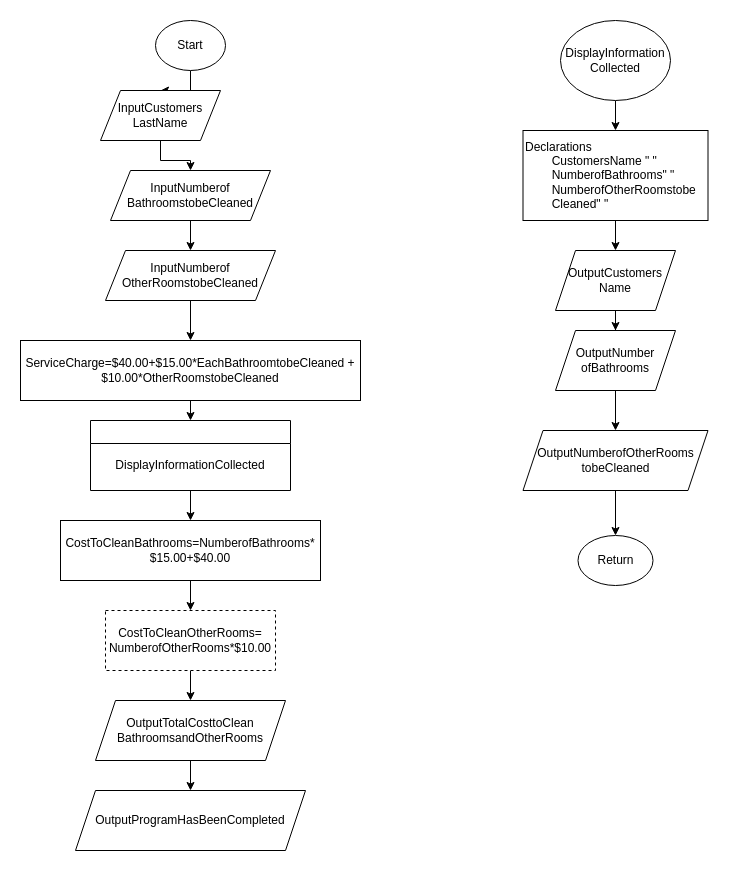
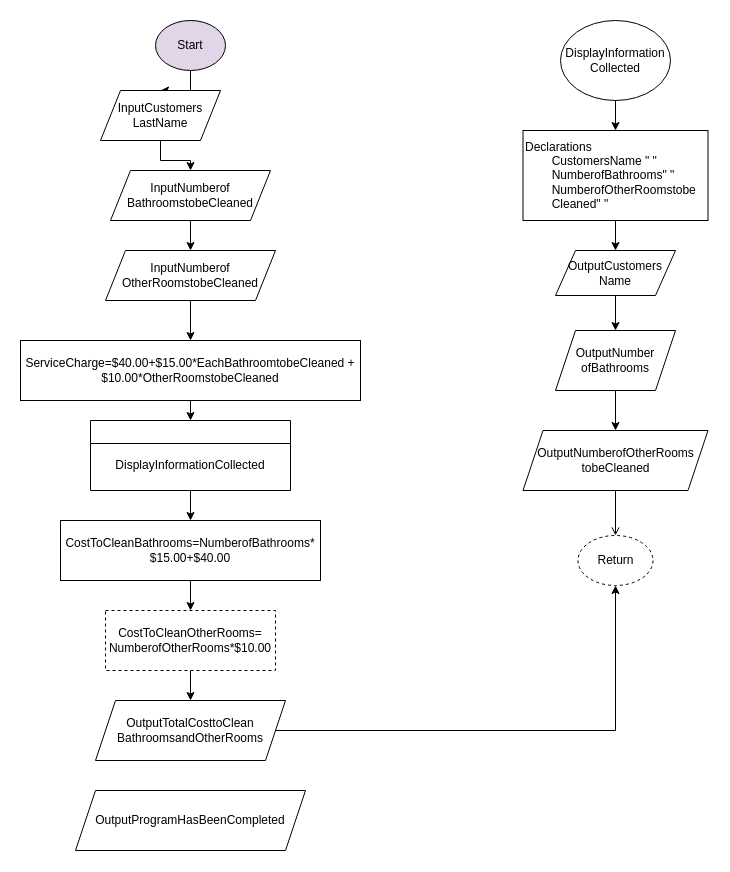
(191, 46) -> (191, 46)
(616, 281) -> (616, 273)
(616, 527) -> (616, 529)
(616, 561) -> (616, 561)
(191, 780) -> (515, 731)
